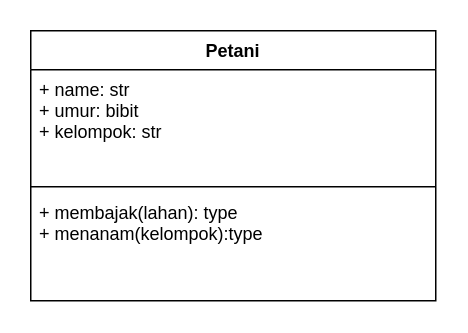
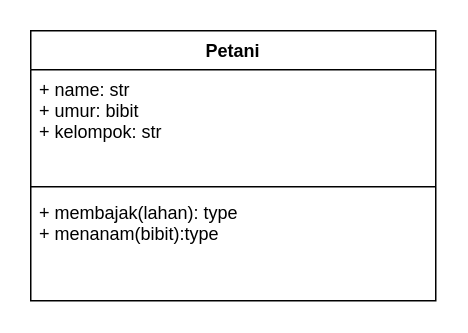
(146, 213) -> (146, 213)
